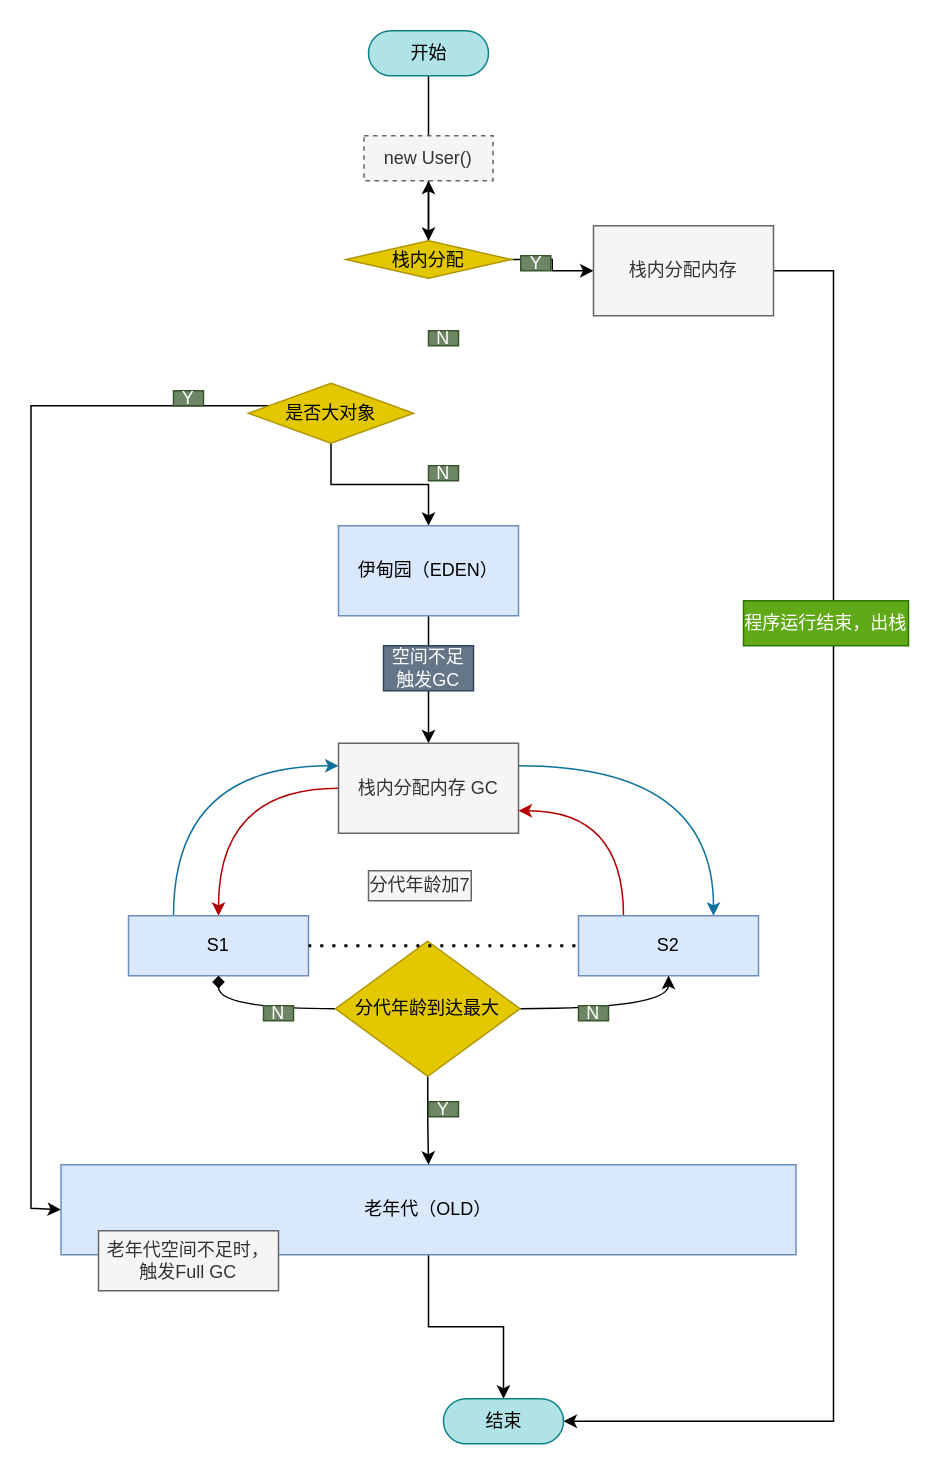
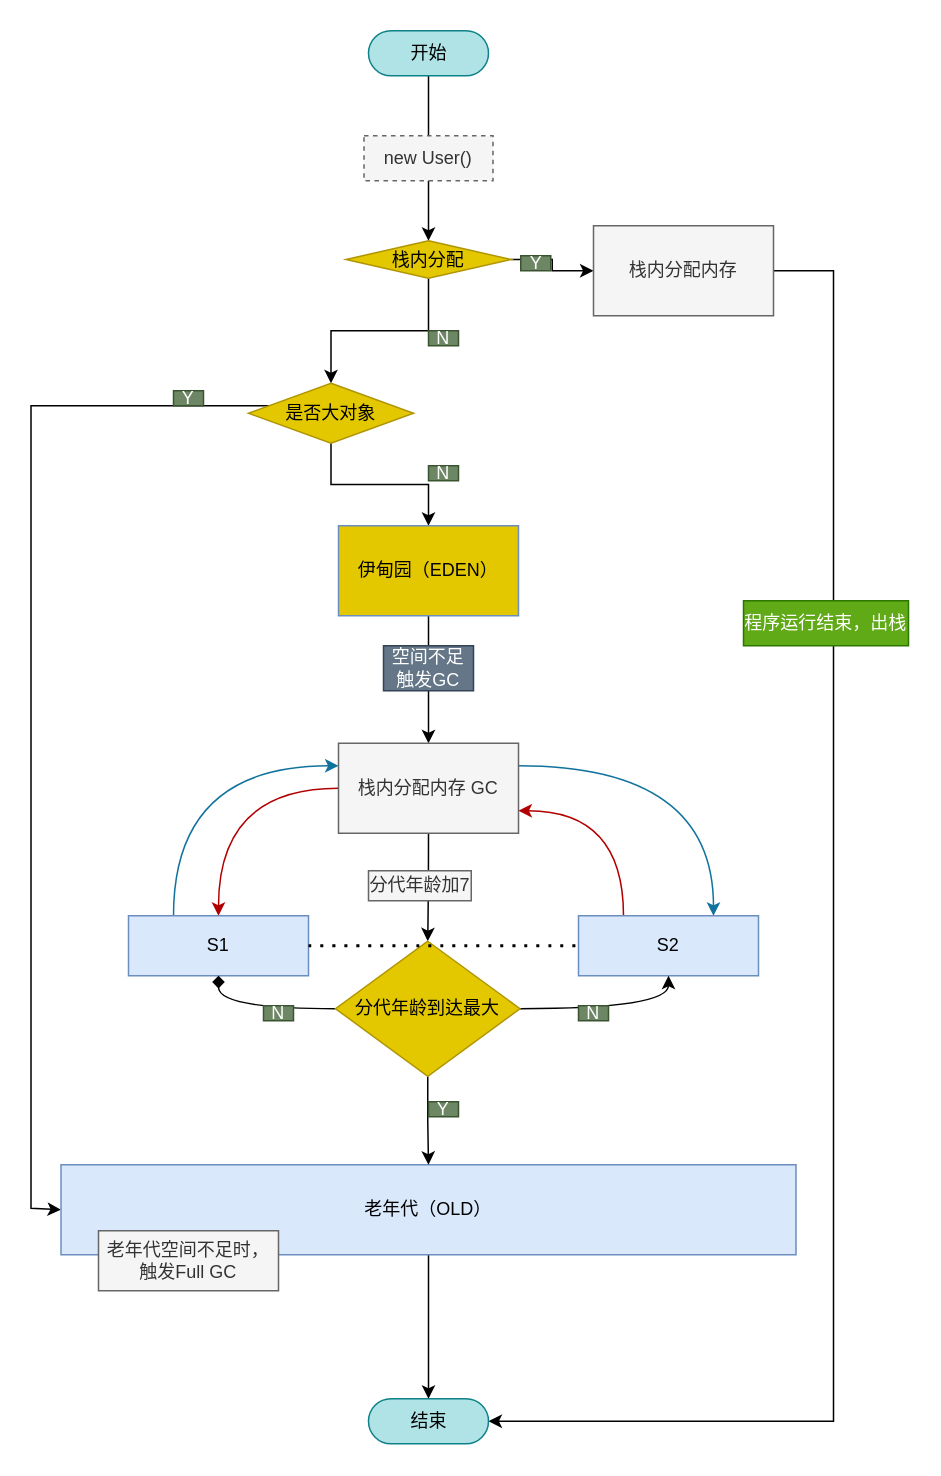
(428, 239) -> (385, 331)
(428, 571) -> (428, 571)
none -> (428, 852)
(503, 1421) -> (428, 1421)
